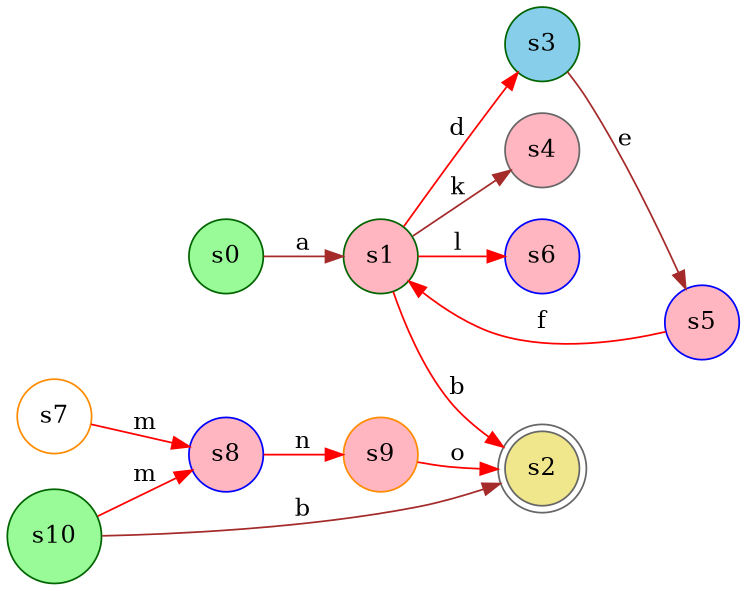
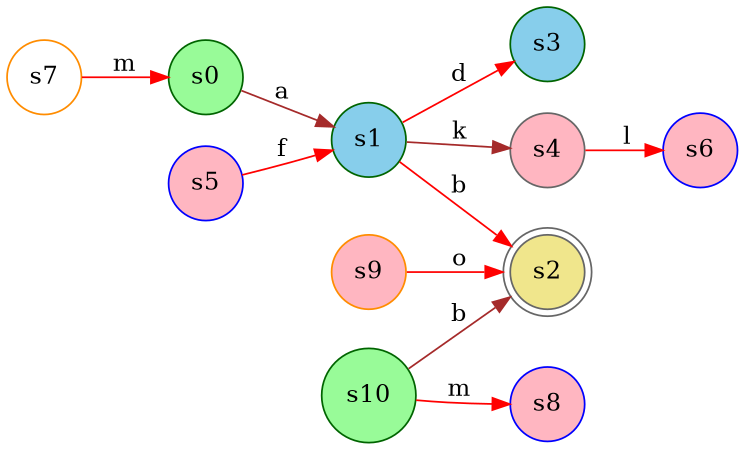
(628, 170) -> none
(381, 256) -> (369, 140)
(453, 256) -> (615, 150)
(132, 434) -> (116, 77)
(294, 455) -> none
